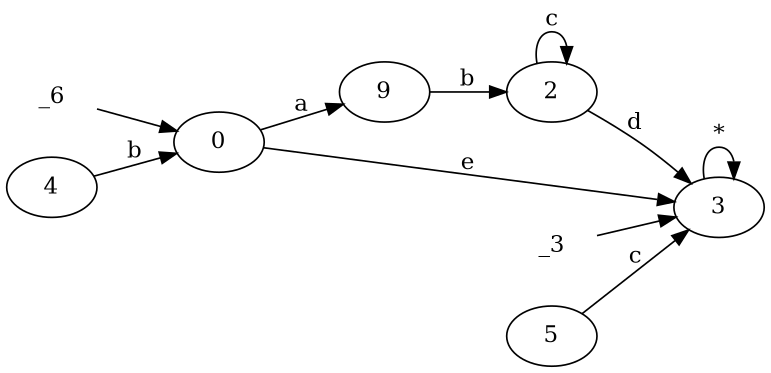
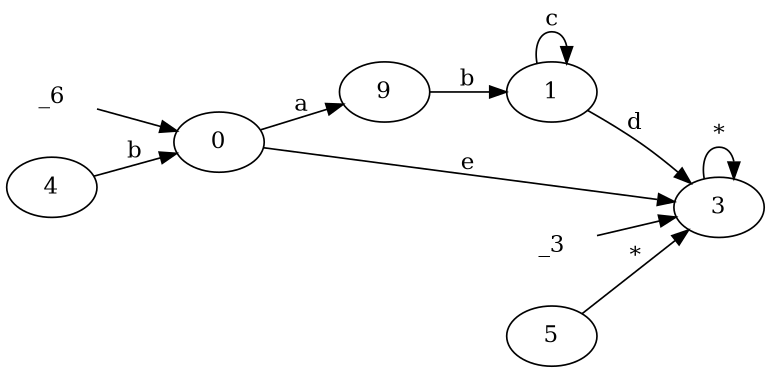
(552, 92) -> (552, 92)
(635, 257) -> (635, 257)
